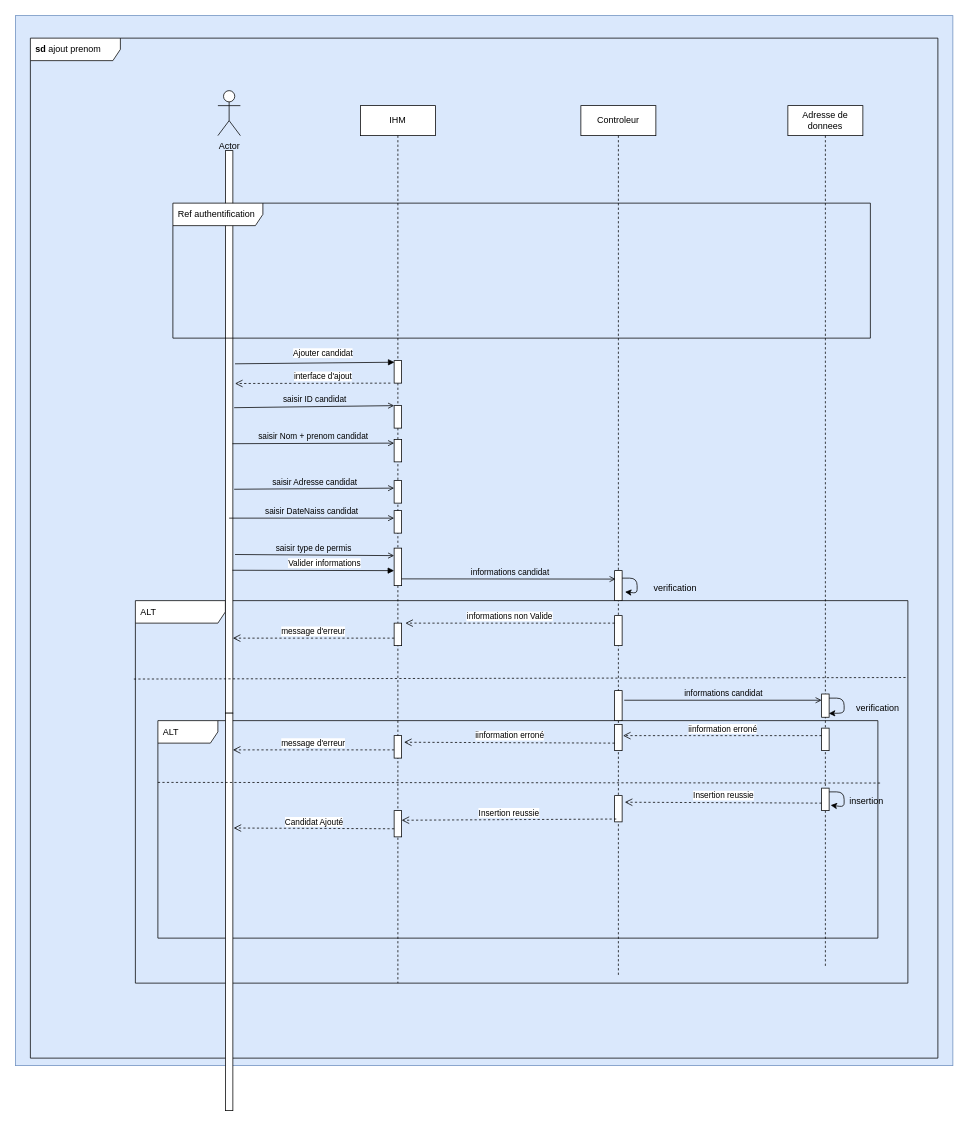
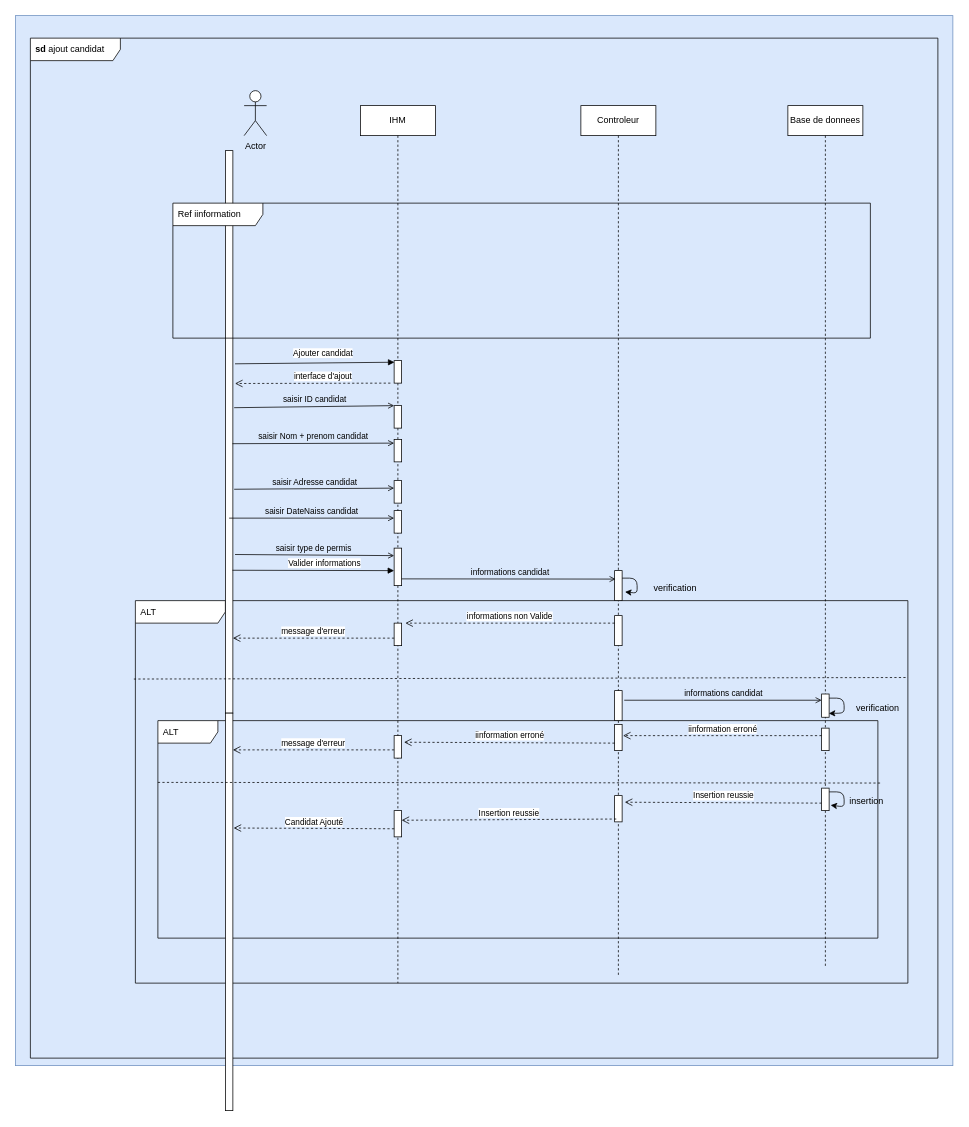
(71, 49) -> (75, 49)
(229, 113) -> (255, 113)
(825, 120) -> (825, 120)
(221, 214) -> (214, 214)
